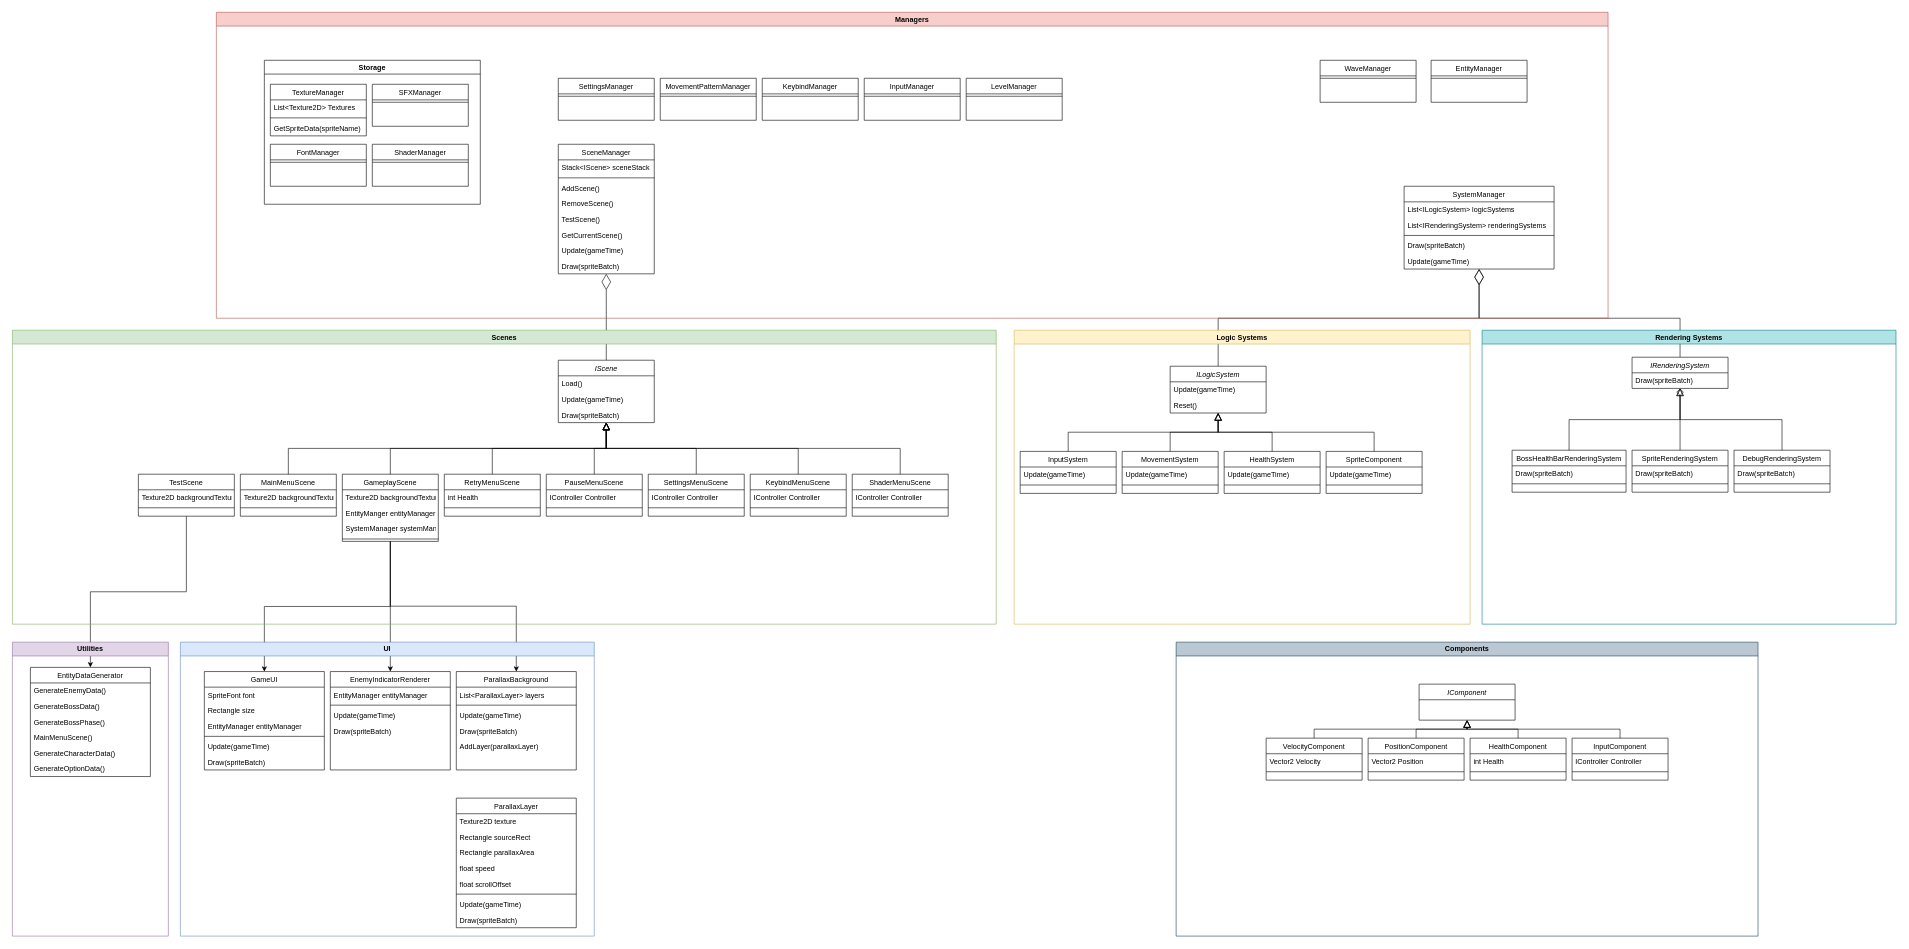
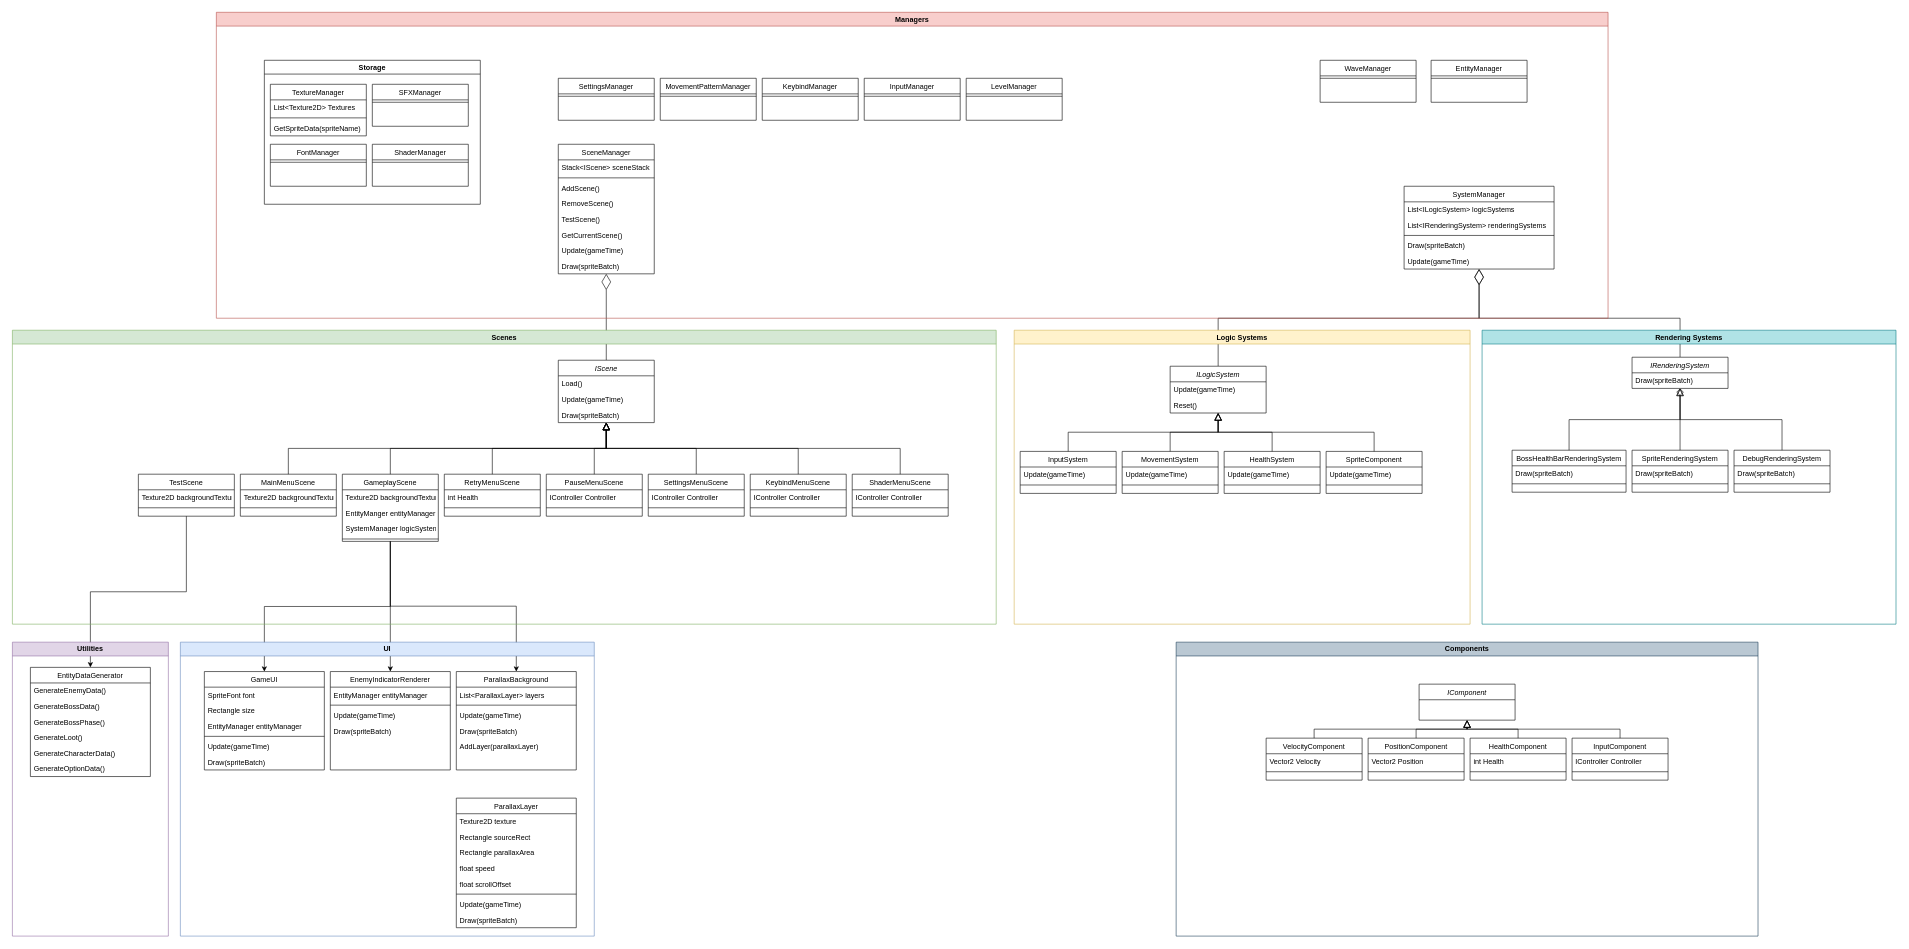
(399, 529) -> (395, 529)
(63, 738) -> (62, 738)
